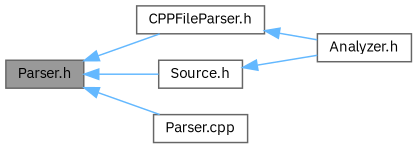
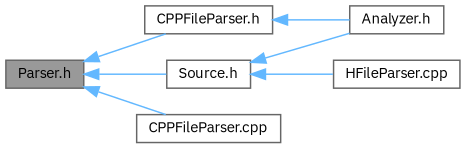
none -> (397, 74)
(201, 129) -> (209, 129)
